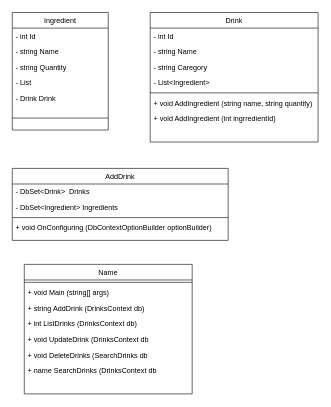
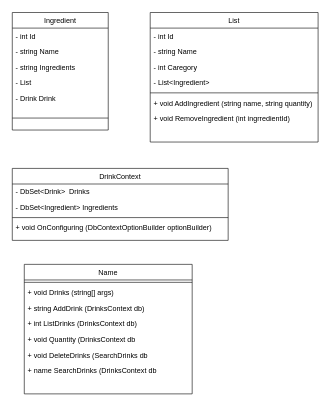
(234, 20) -> (234, 20)
(46, 67) -> (52, 67)
(185, 67) -> (179, 67)
(226, 119) -> (232, 119)
(120, 176) -> (120, 176)
(75, 293) -> (80, 293)
(94, 340) -> (88, 340)
